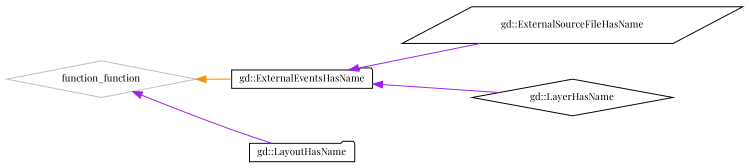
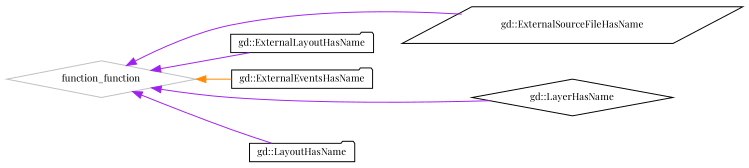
none -> (302, 43)
(419, 56) -> (295, 16)
(441, 89) -> (325, 102)
